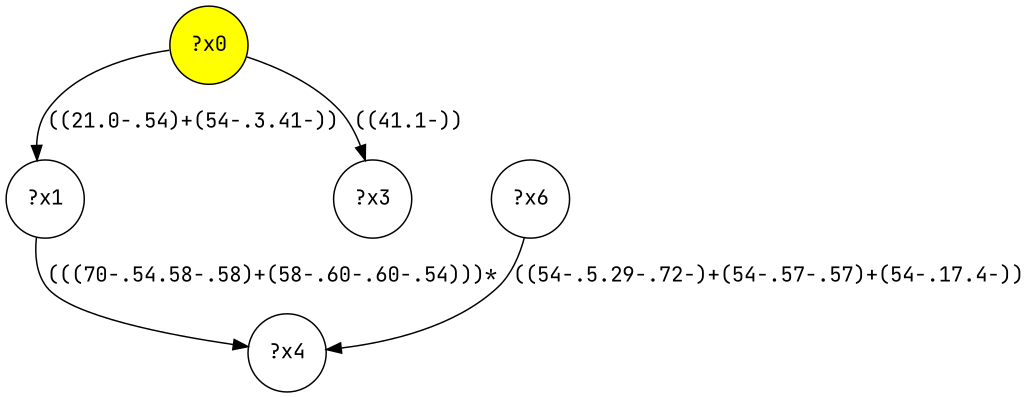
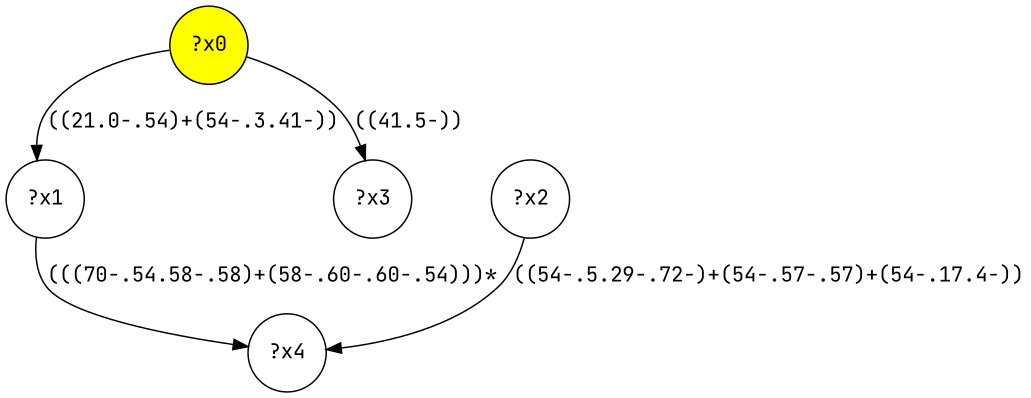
(409, 122) -> (409, 122)
(530, 199) -> (530, 199)
